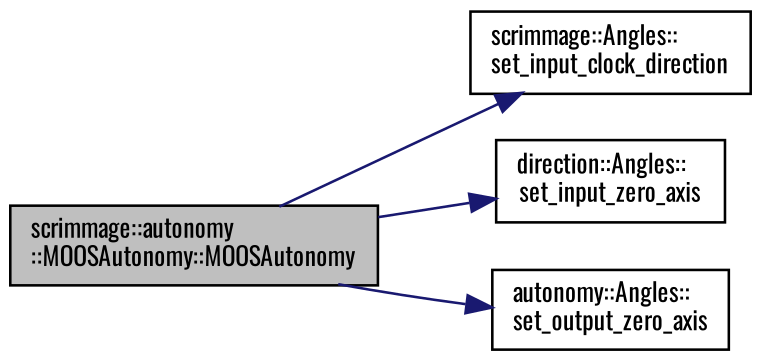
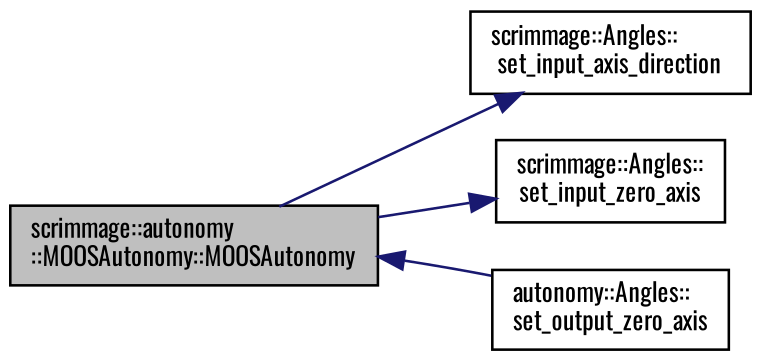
(611, 53) -> (611, 53)
(611, 181) -> (611, 181)
(402, 295) -> (448, 268)
